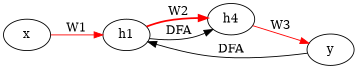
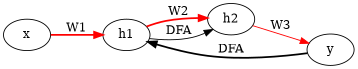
(231, 19) -> (231, 19)
(72, 35) -> (72, 35)
(231, 58) -> (231, 58)
